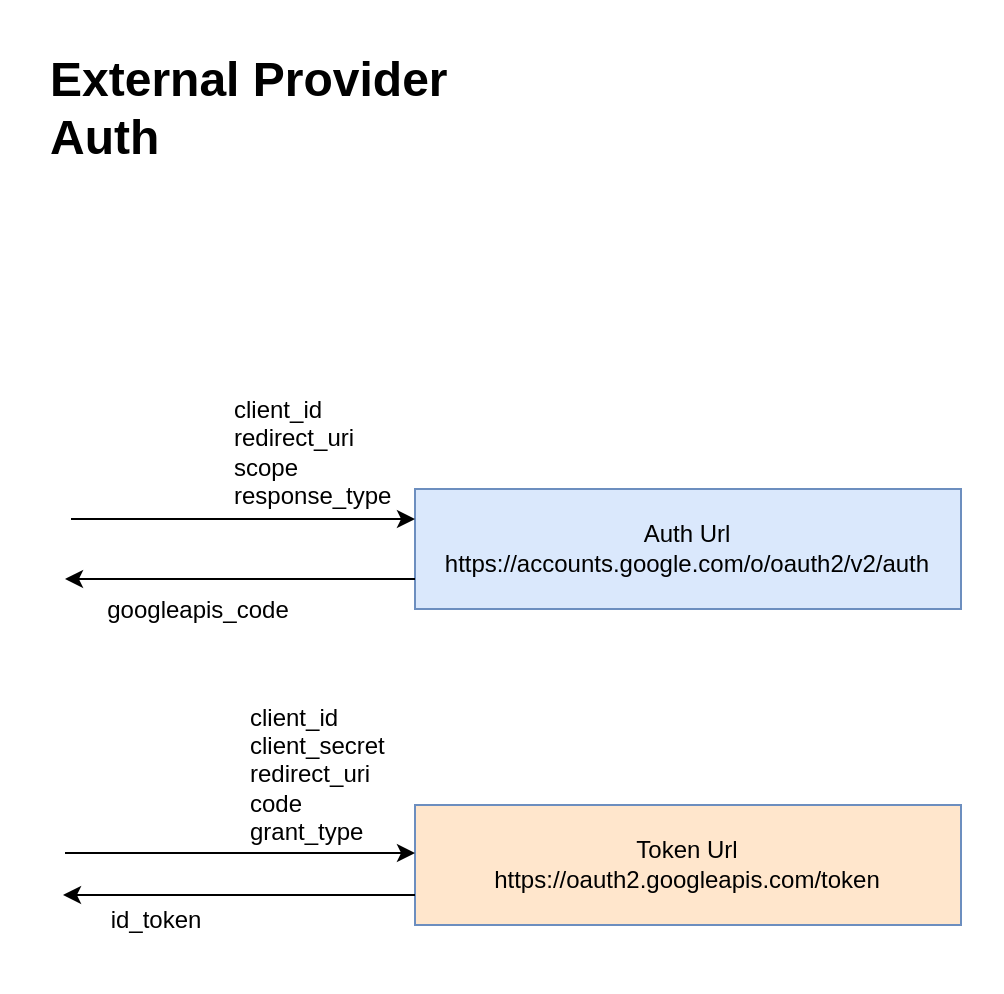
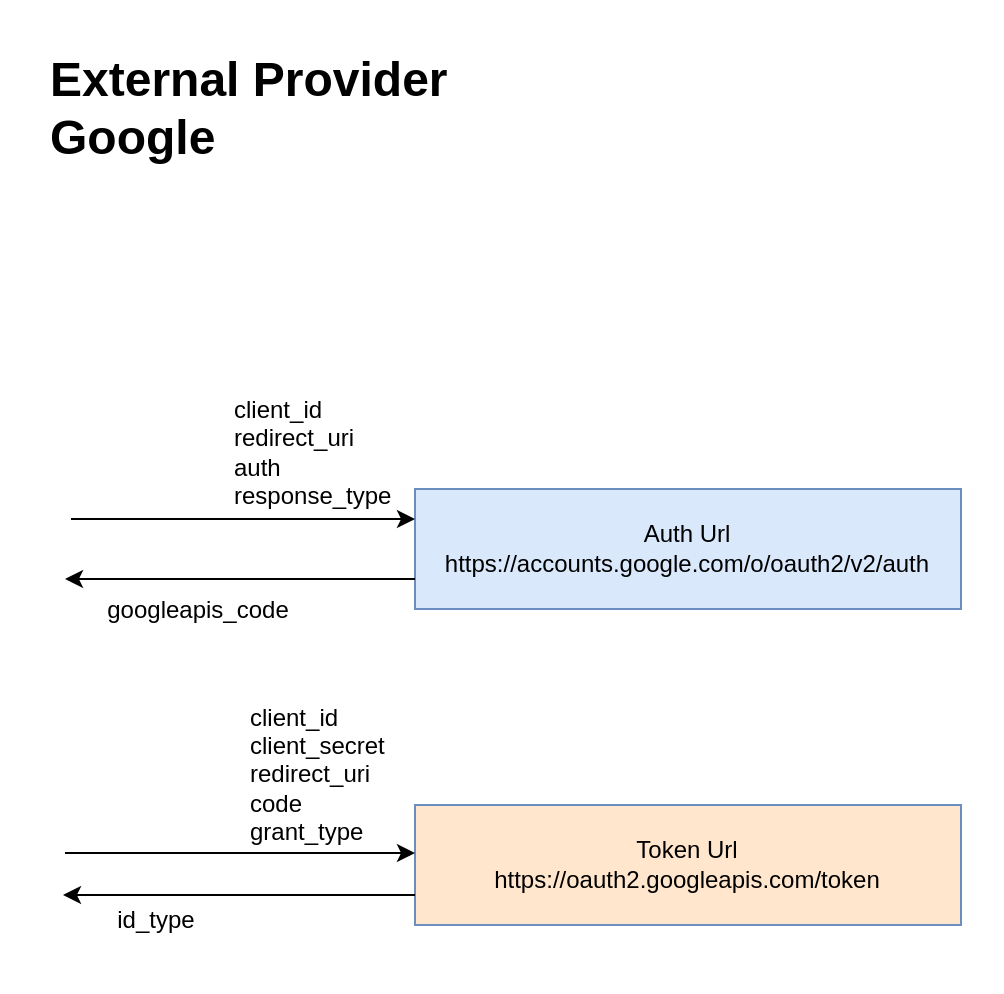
(156, 50) -> (156, 50)
(293, 453) -> (293, 453)
(157, 921) -> (157, 921)
